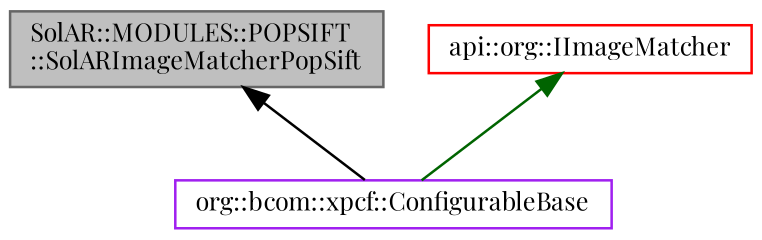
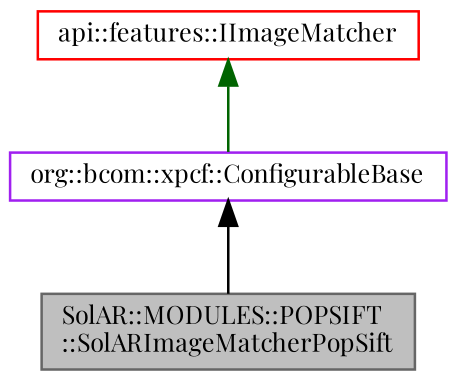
(590, 49) -> (228, 35)
(314, 141) -> (228, 260)
